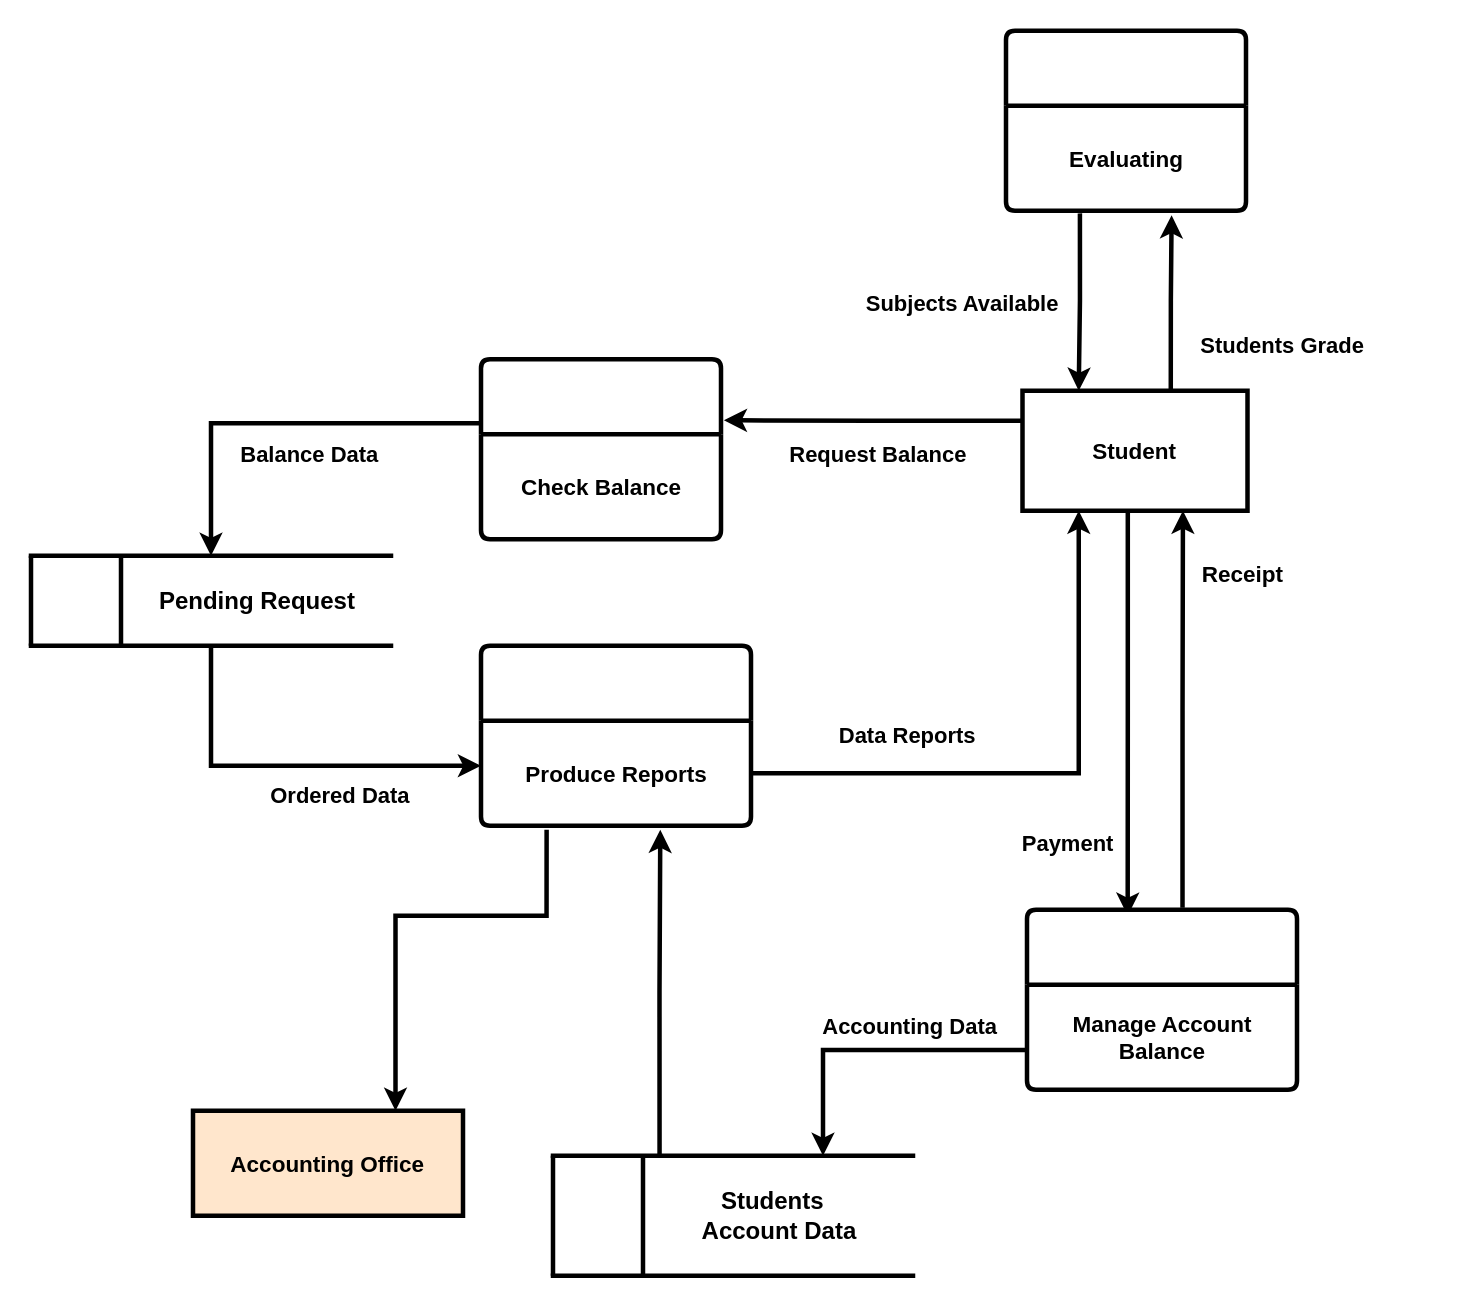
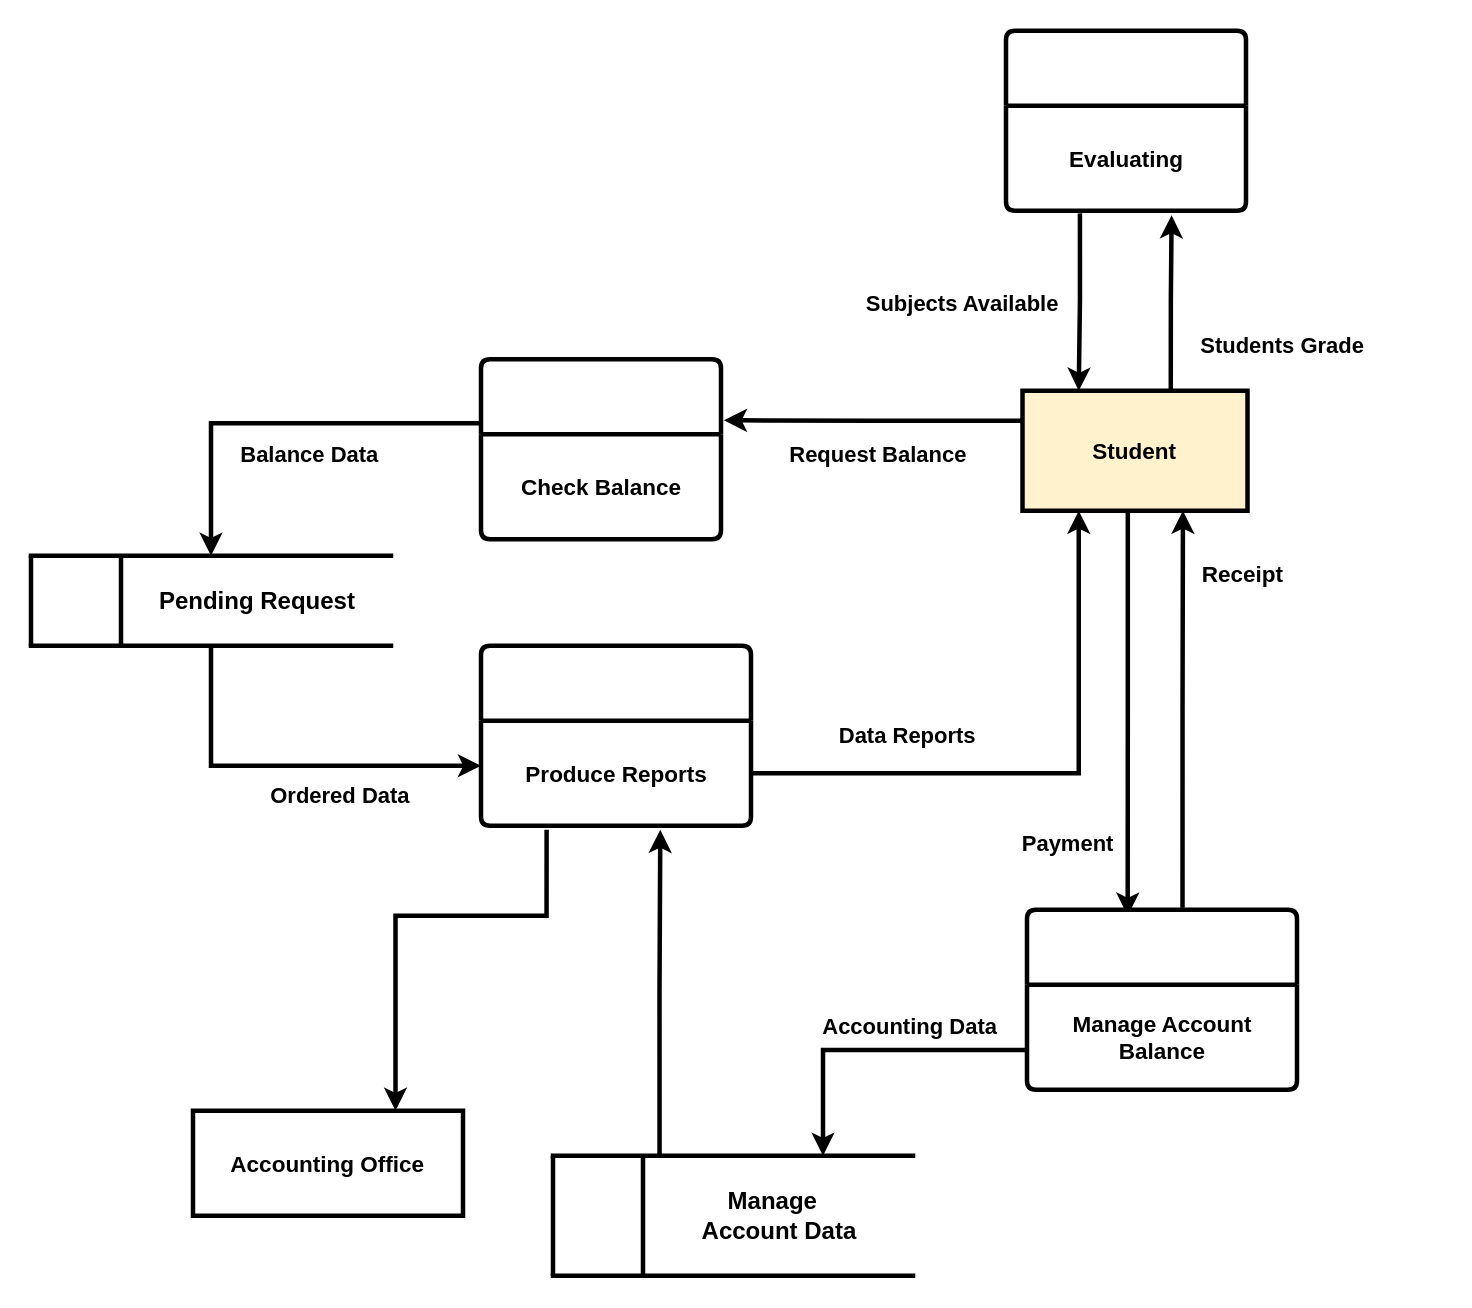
(1135, 451) -> (1135, 451)
(328, 1163) -> (328, 1163)
(733, 1216) -> (733, 1216)
